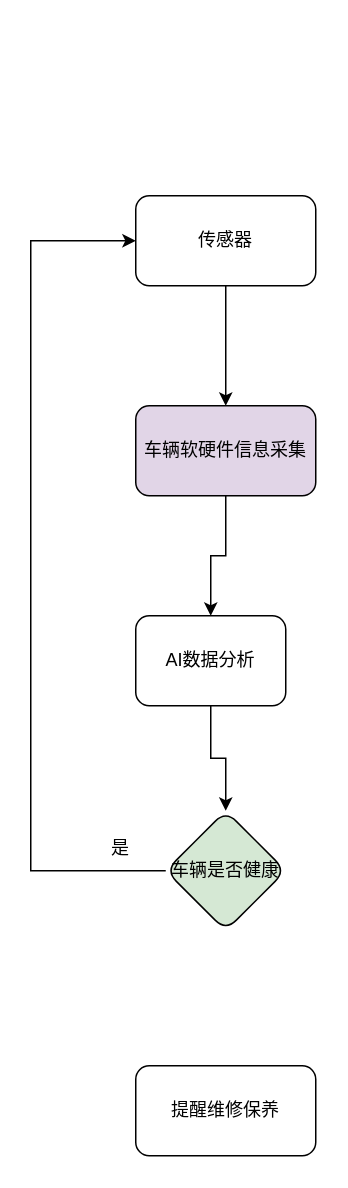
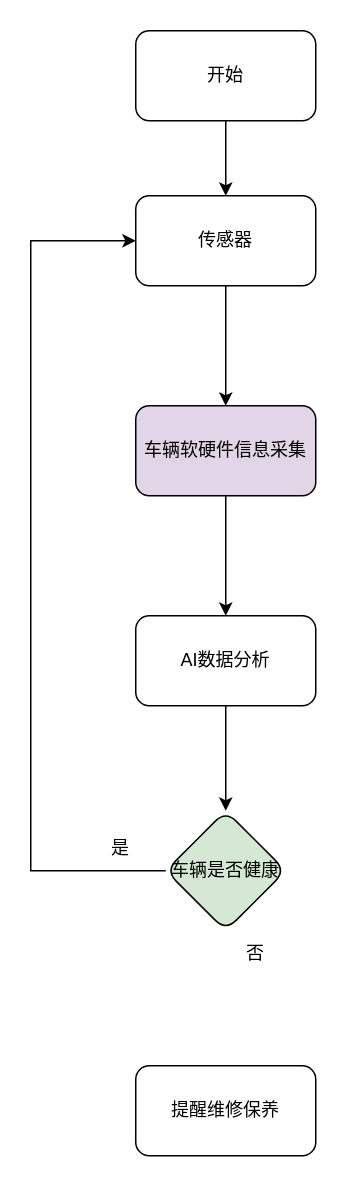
none -> (226, 76)
none -> (226, 153)
(211, 661) -> (226, 661)
none -> (256, 953)
